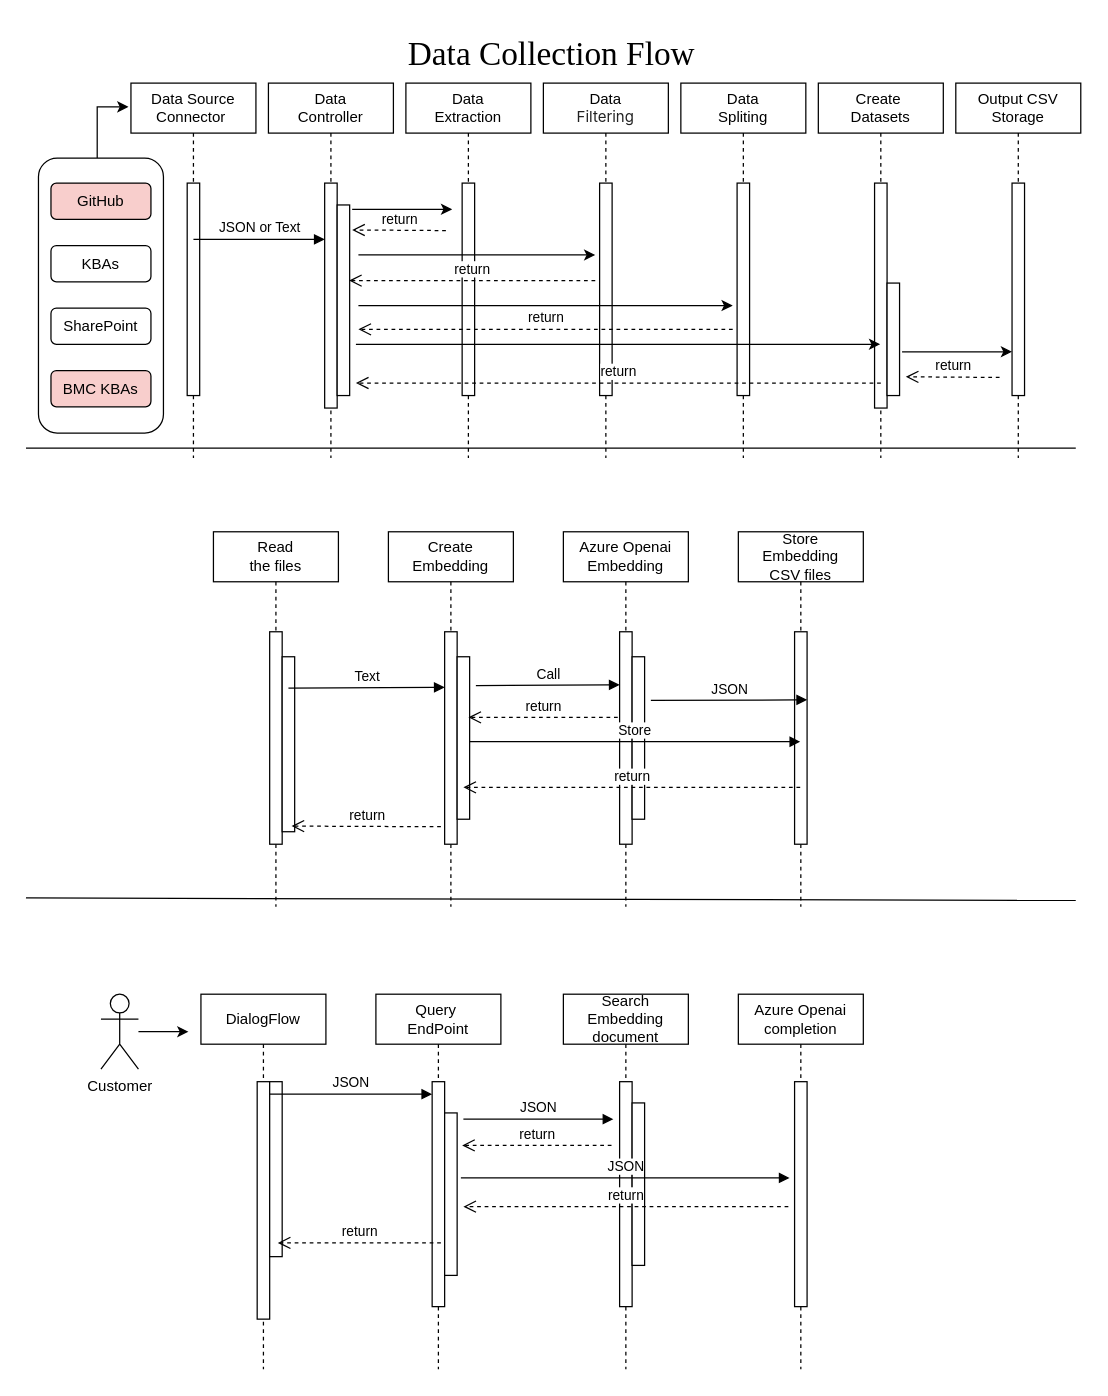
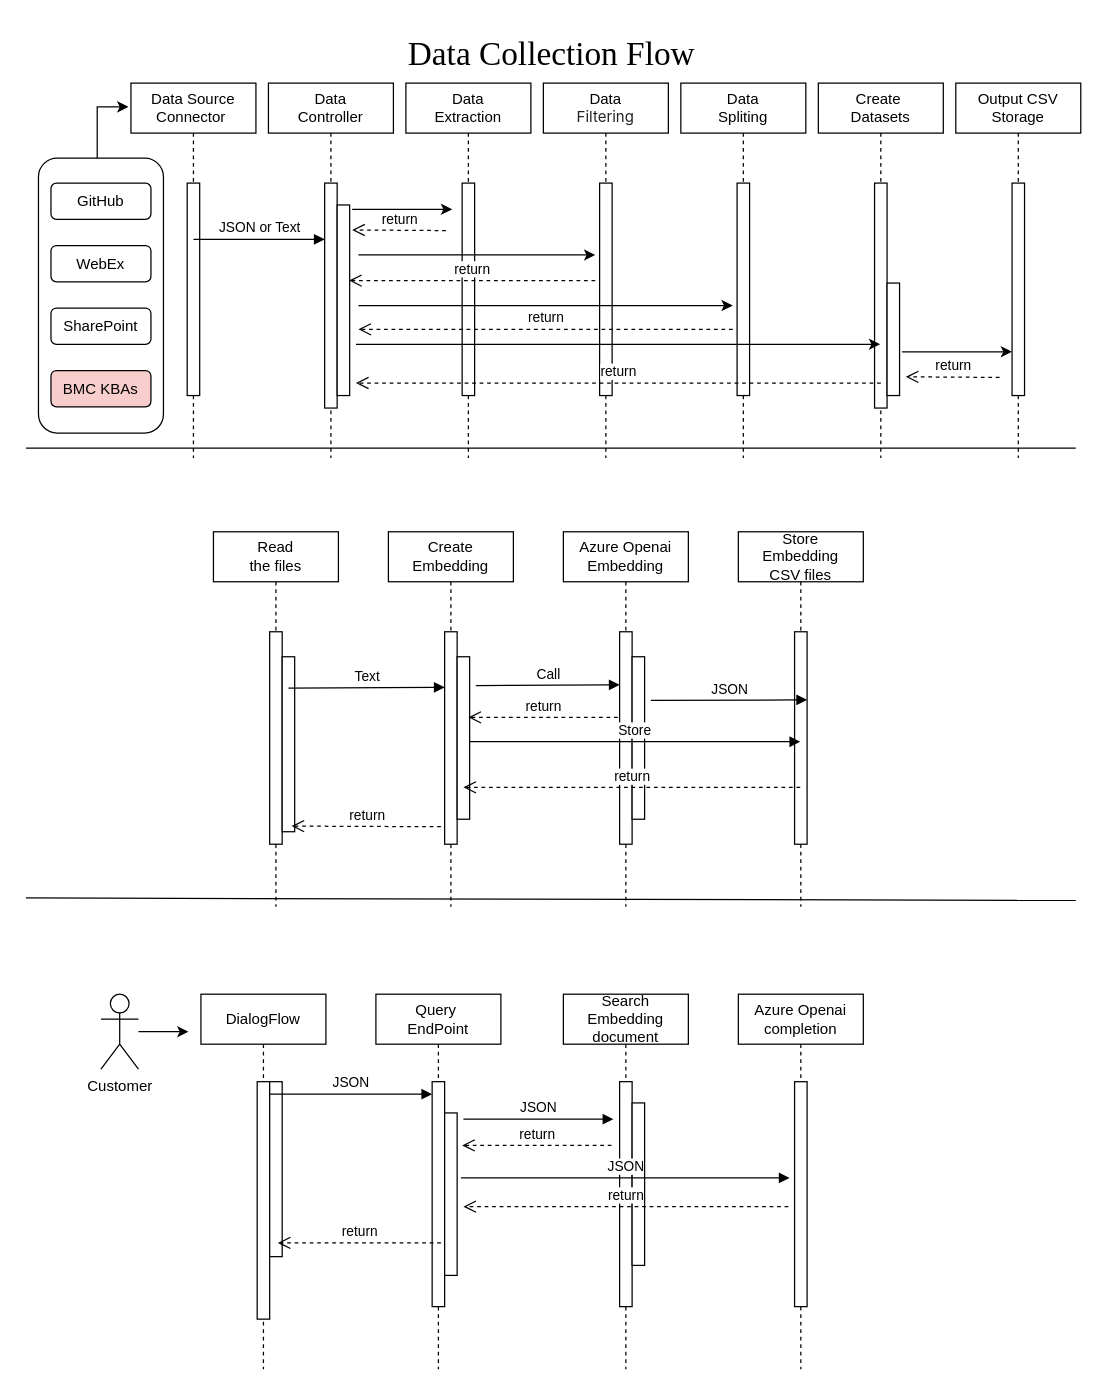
(101, 201) -> (101, 201)
(101, 264) -> (101, 264)
